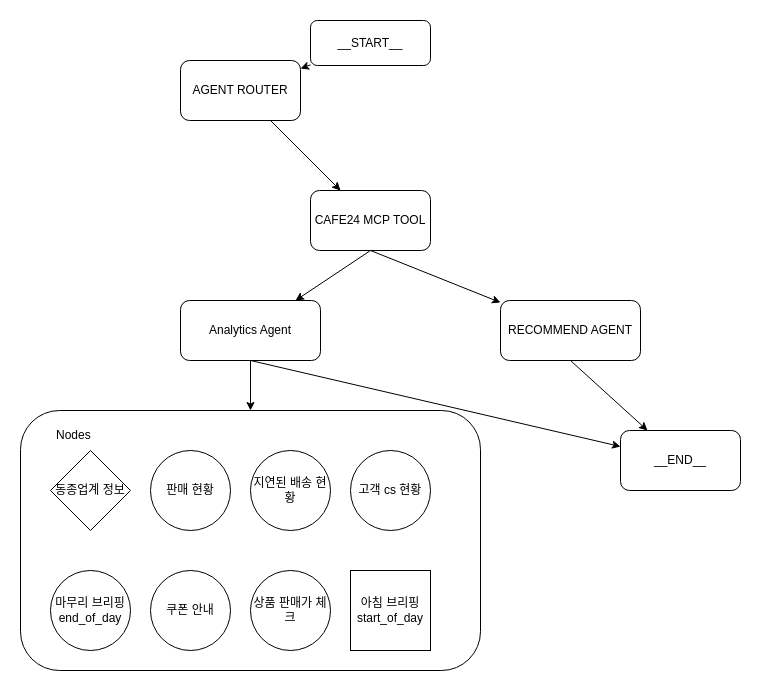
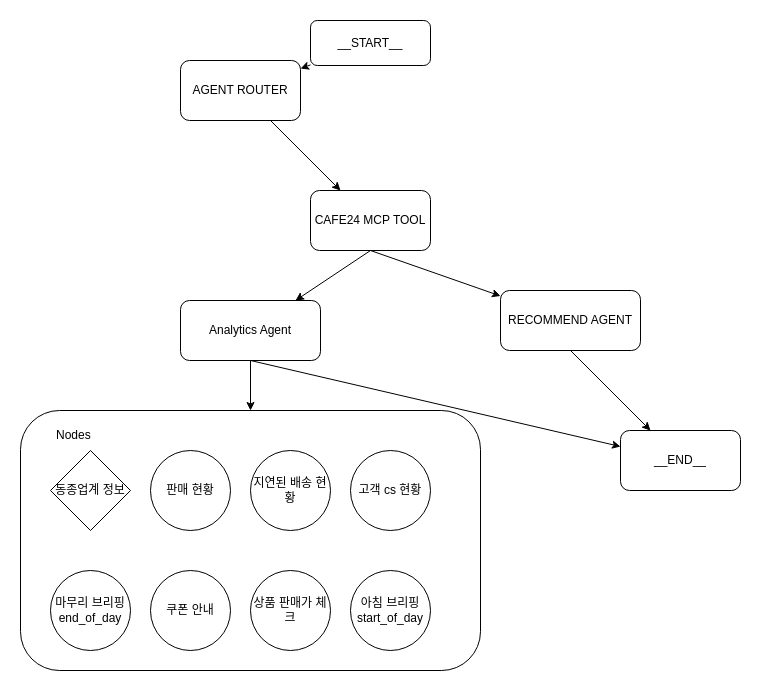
(571, 331) -> (571, 321)
(391, 611) -> (391, 611)
